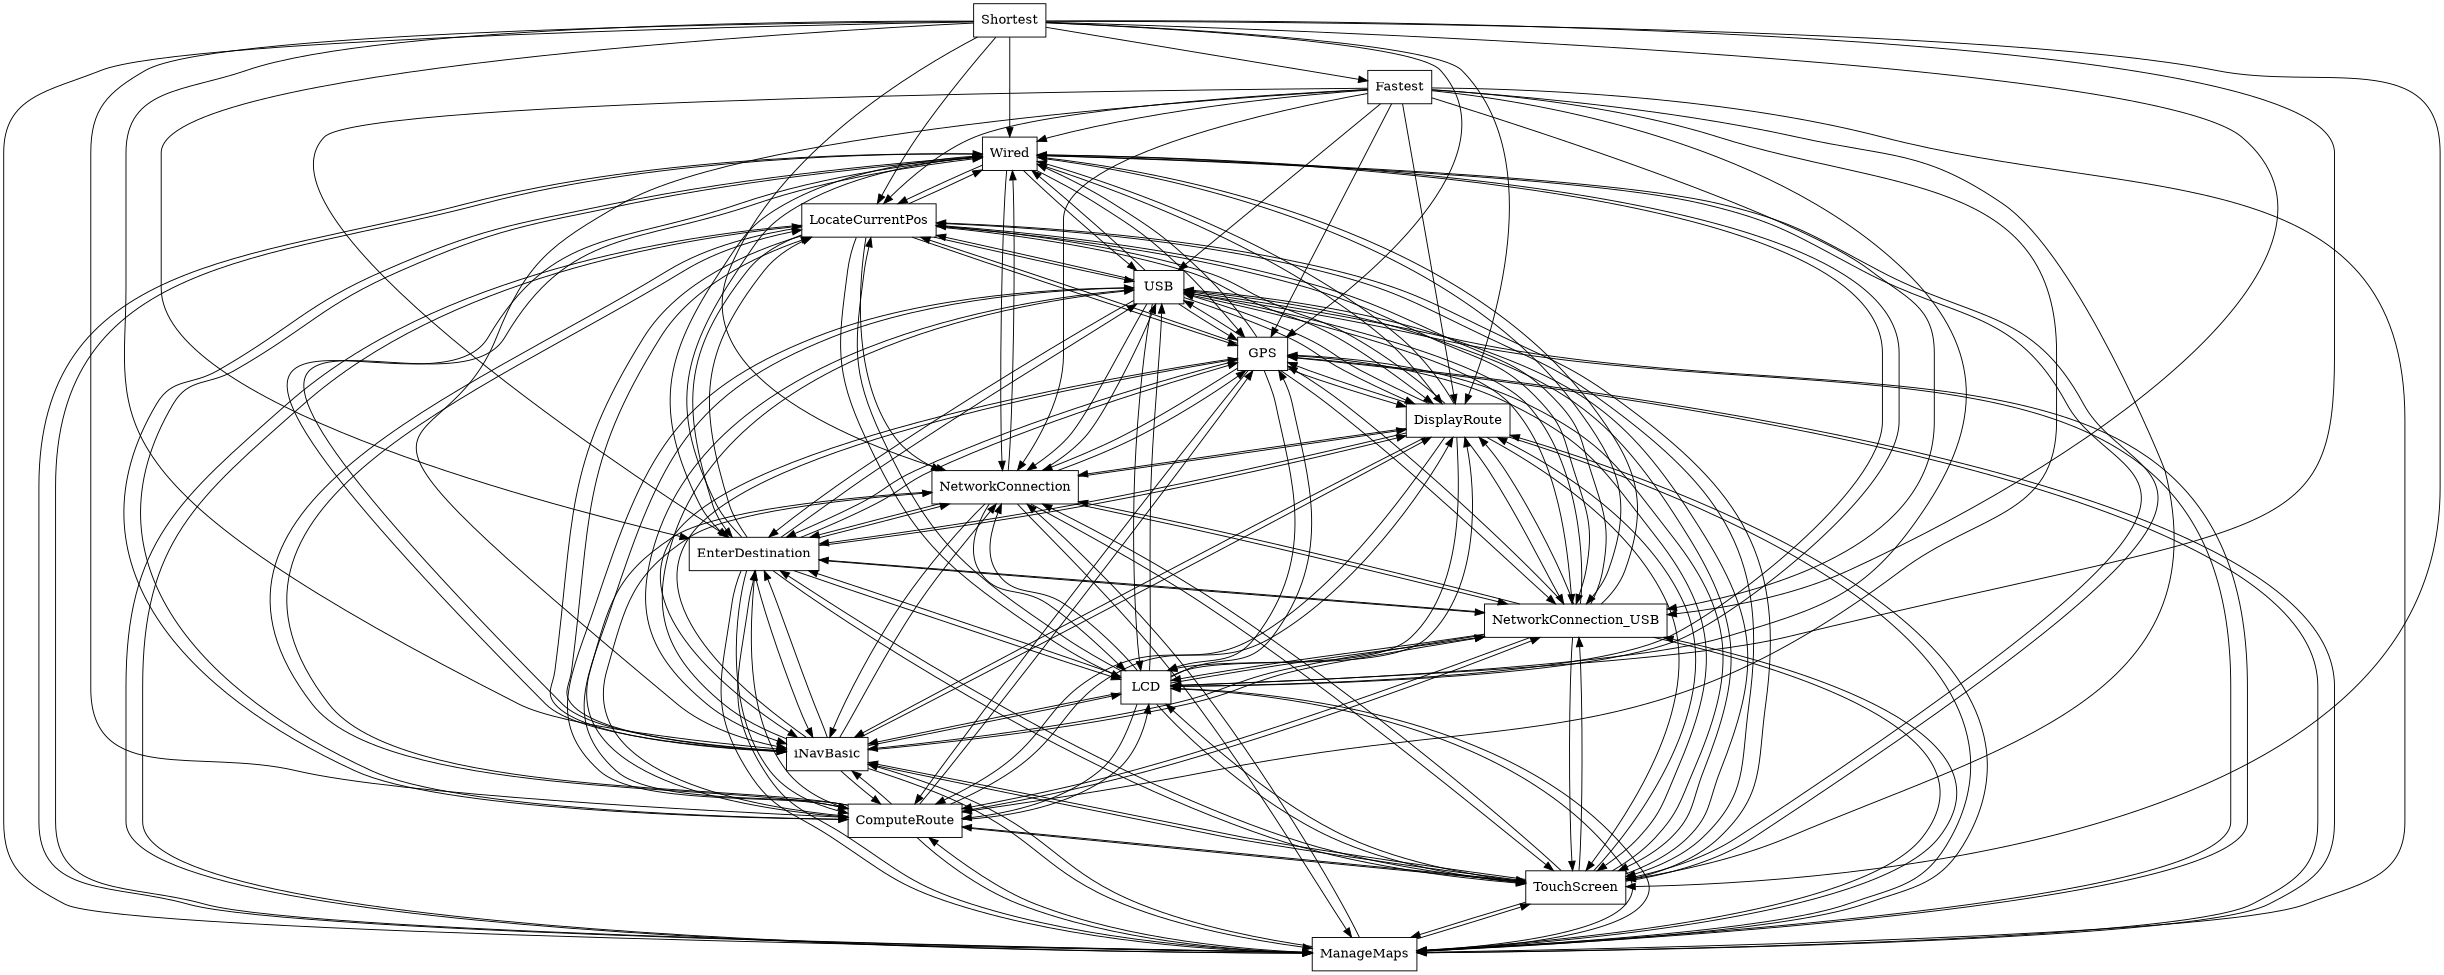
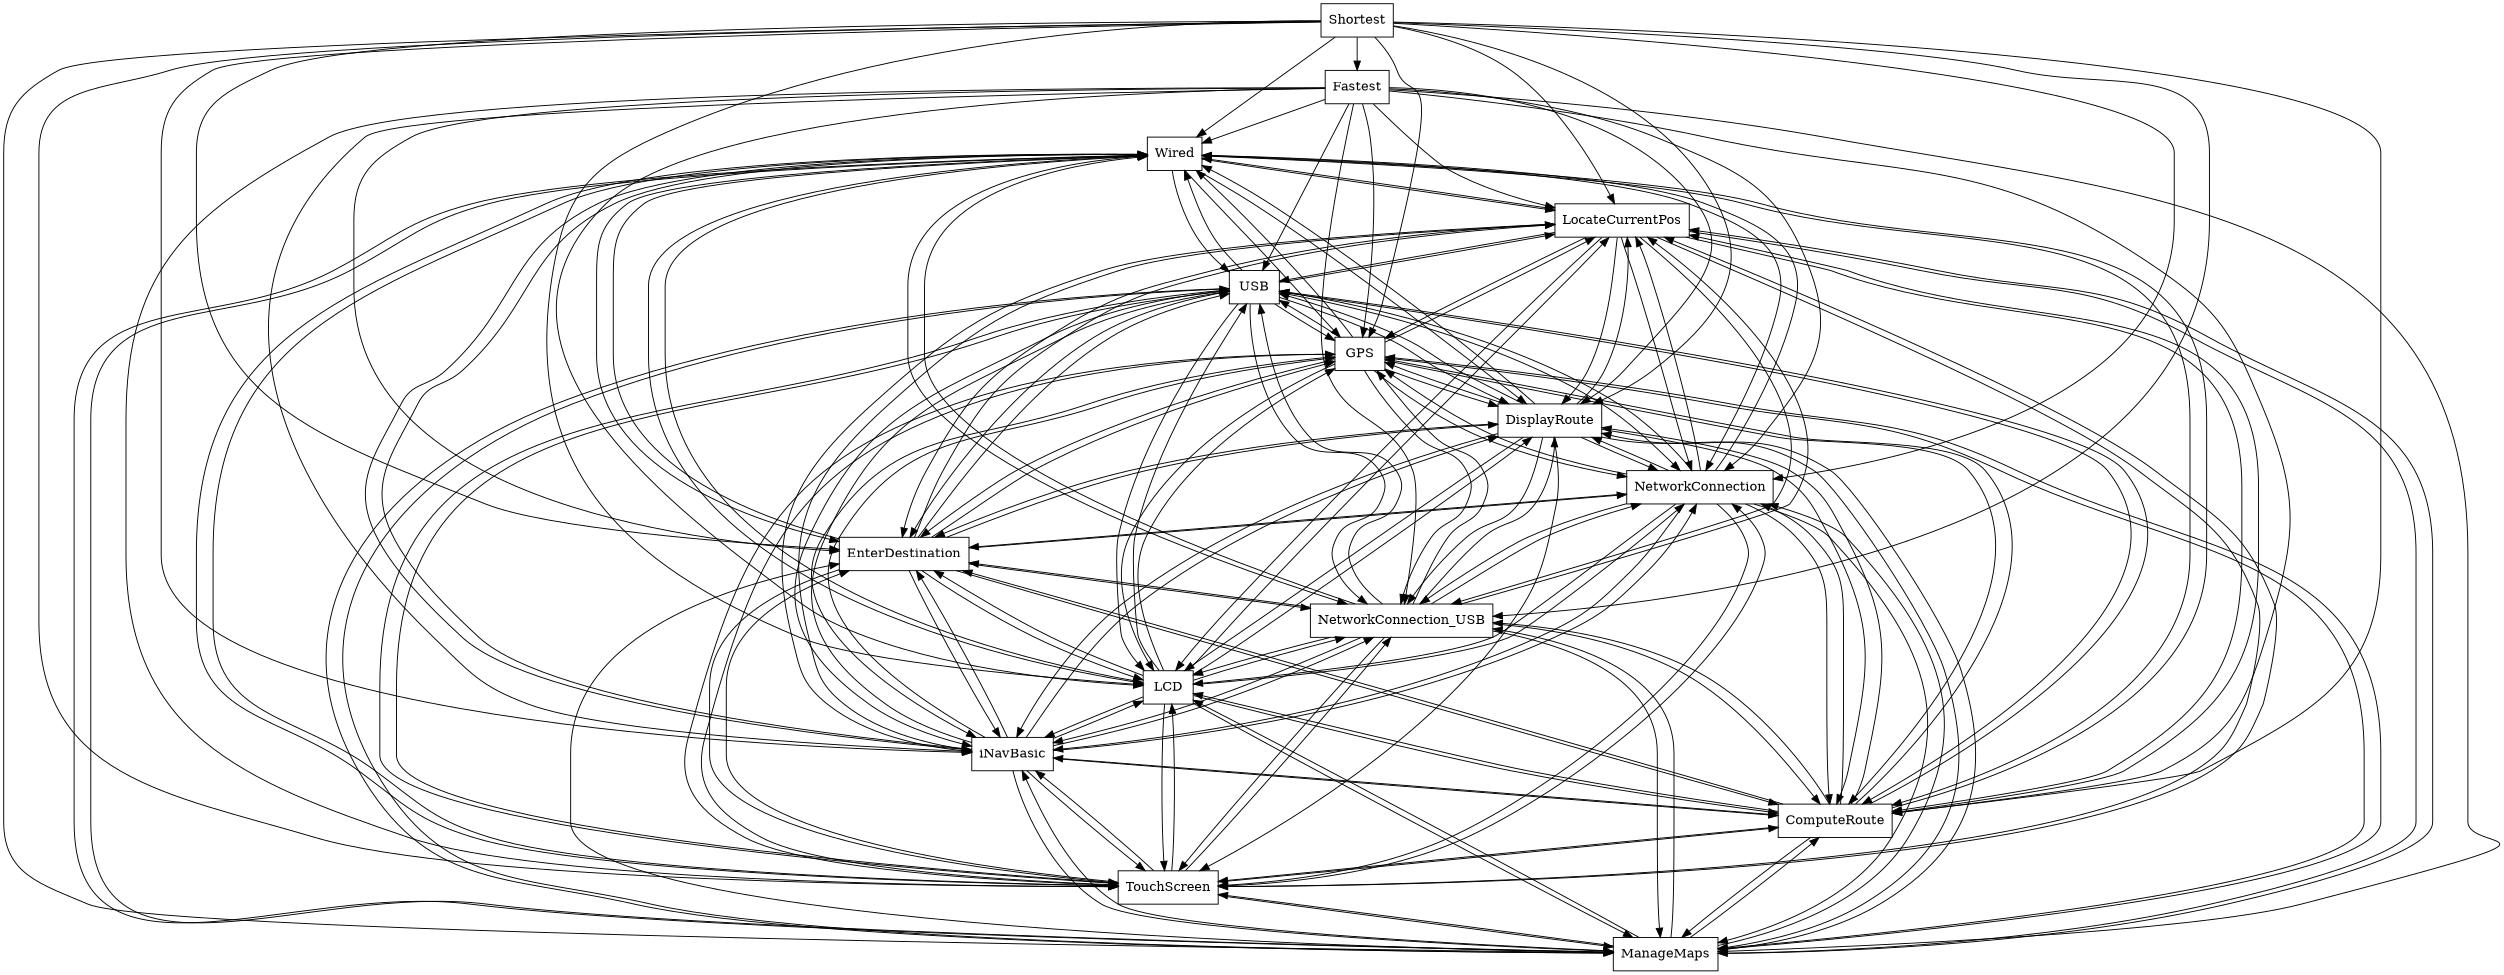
none -> (1676, 362)
(1694, 669) -> none
(906, 885) -> none
